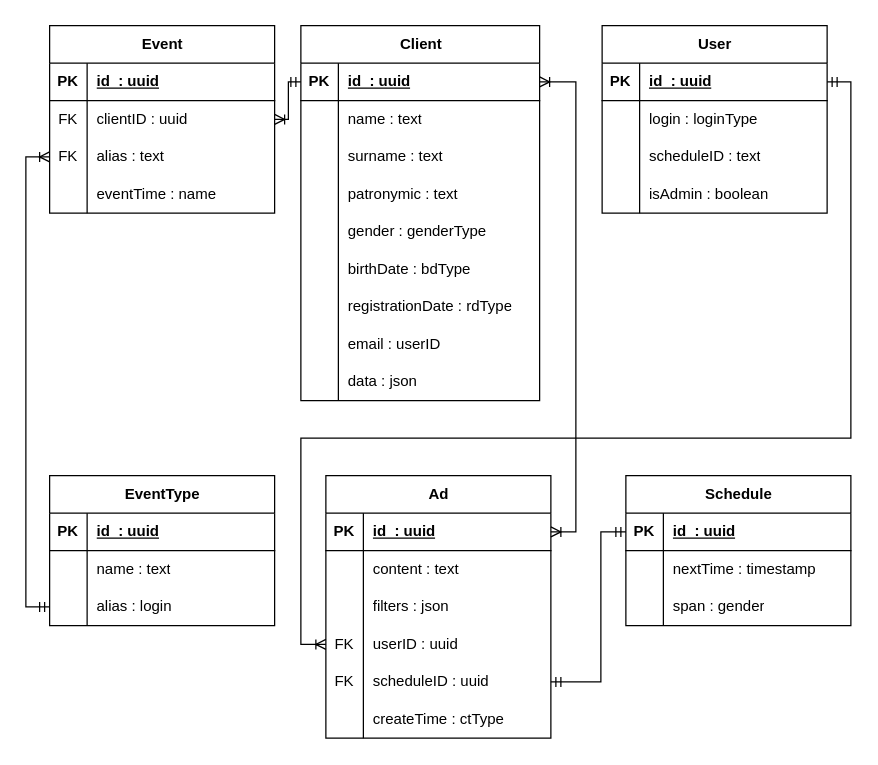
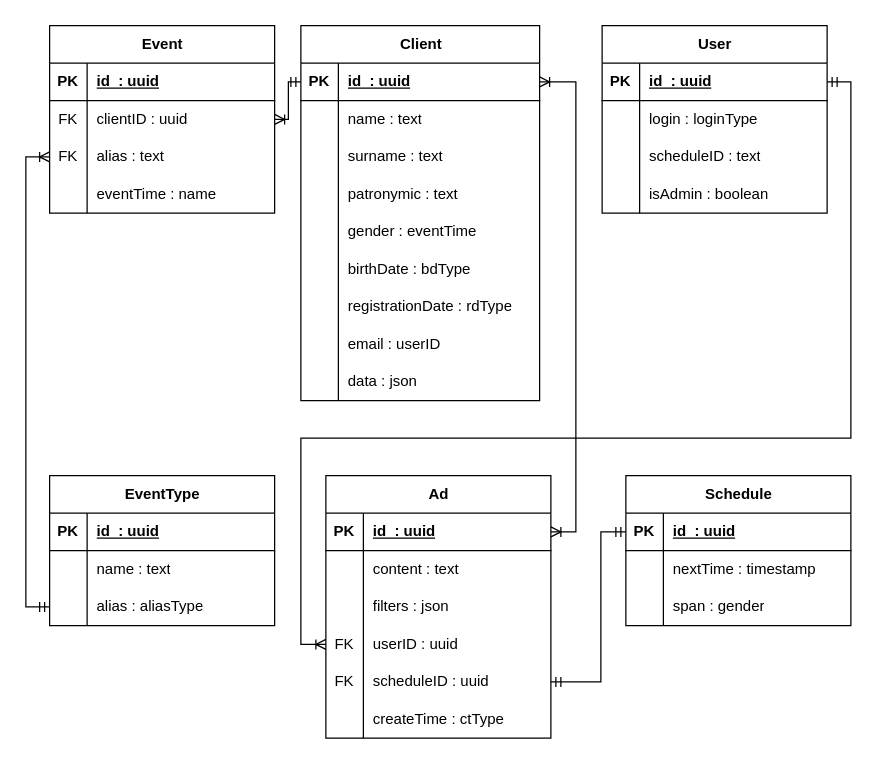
(424, 232) -> (418, 232)
(138, 607) -> (155, 607)
